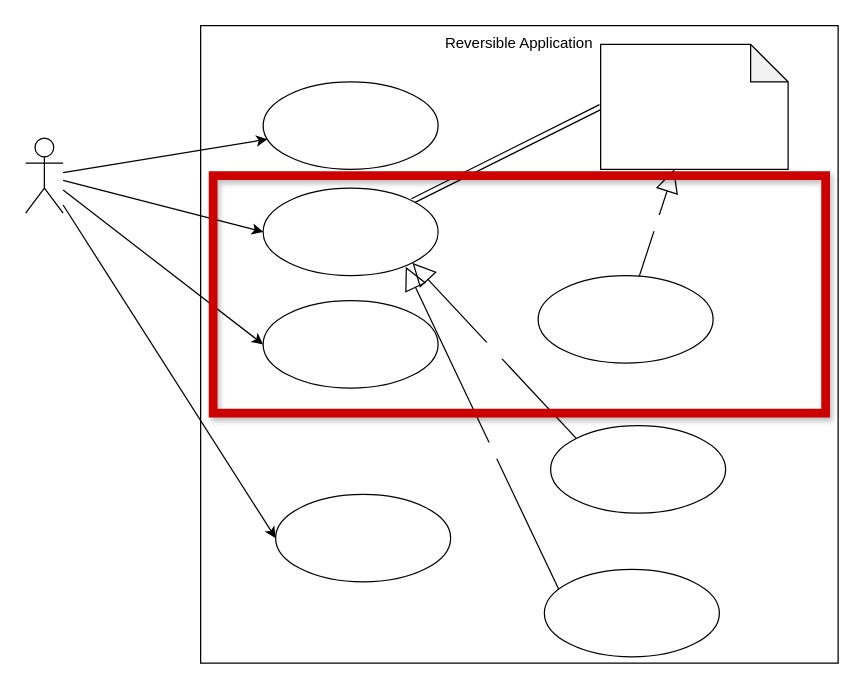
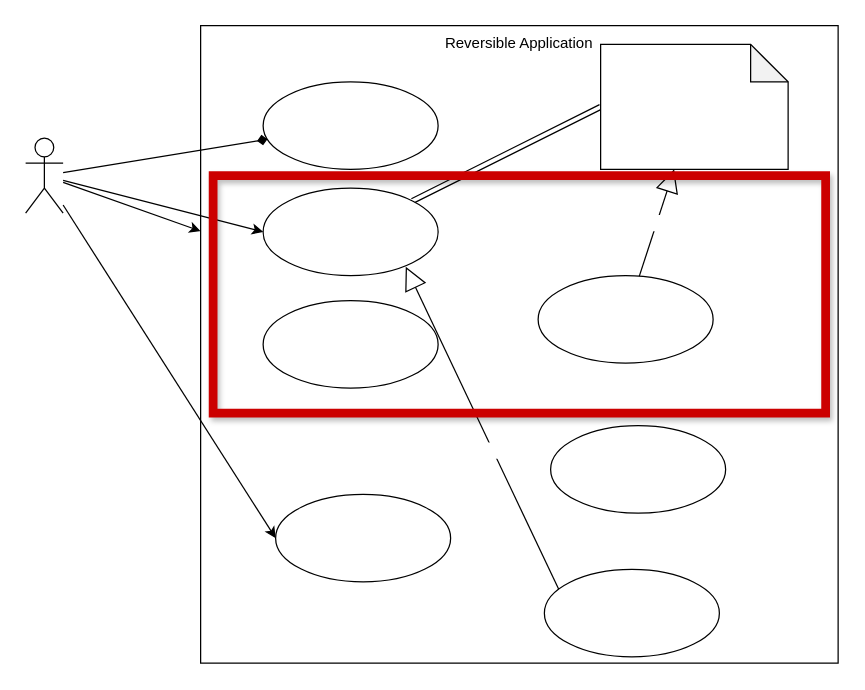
(258, 141) -> (257, 141)
(160, 265) -> (129, 206)
(458, 312) -> none
